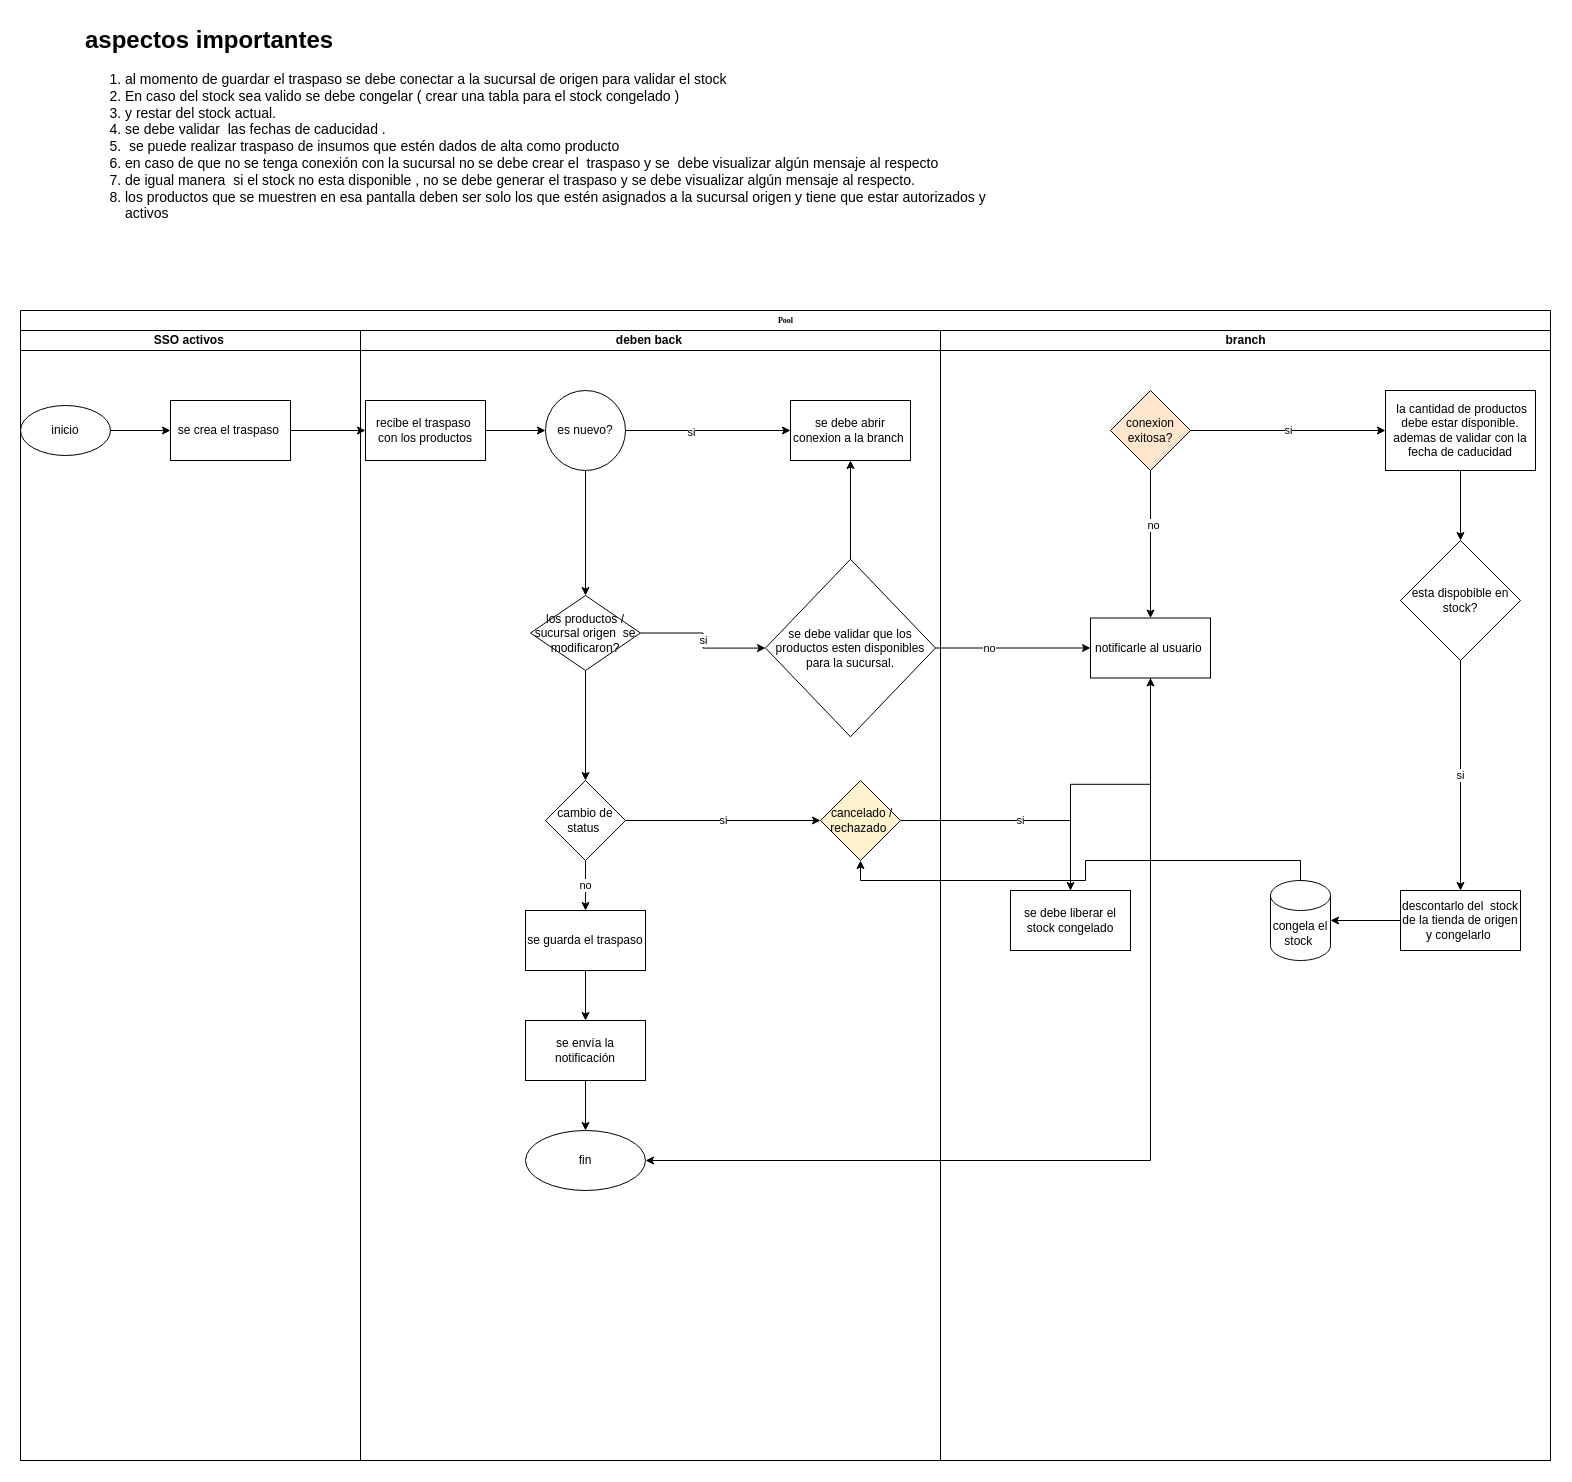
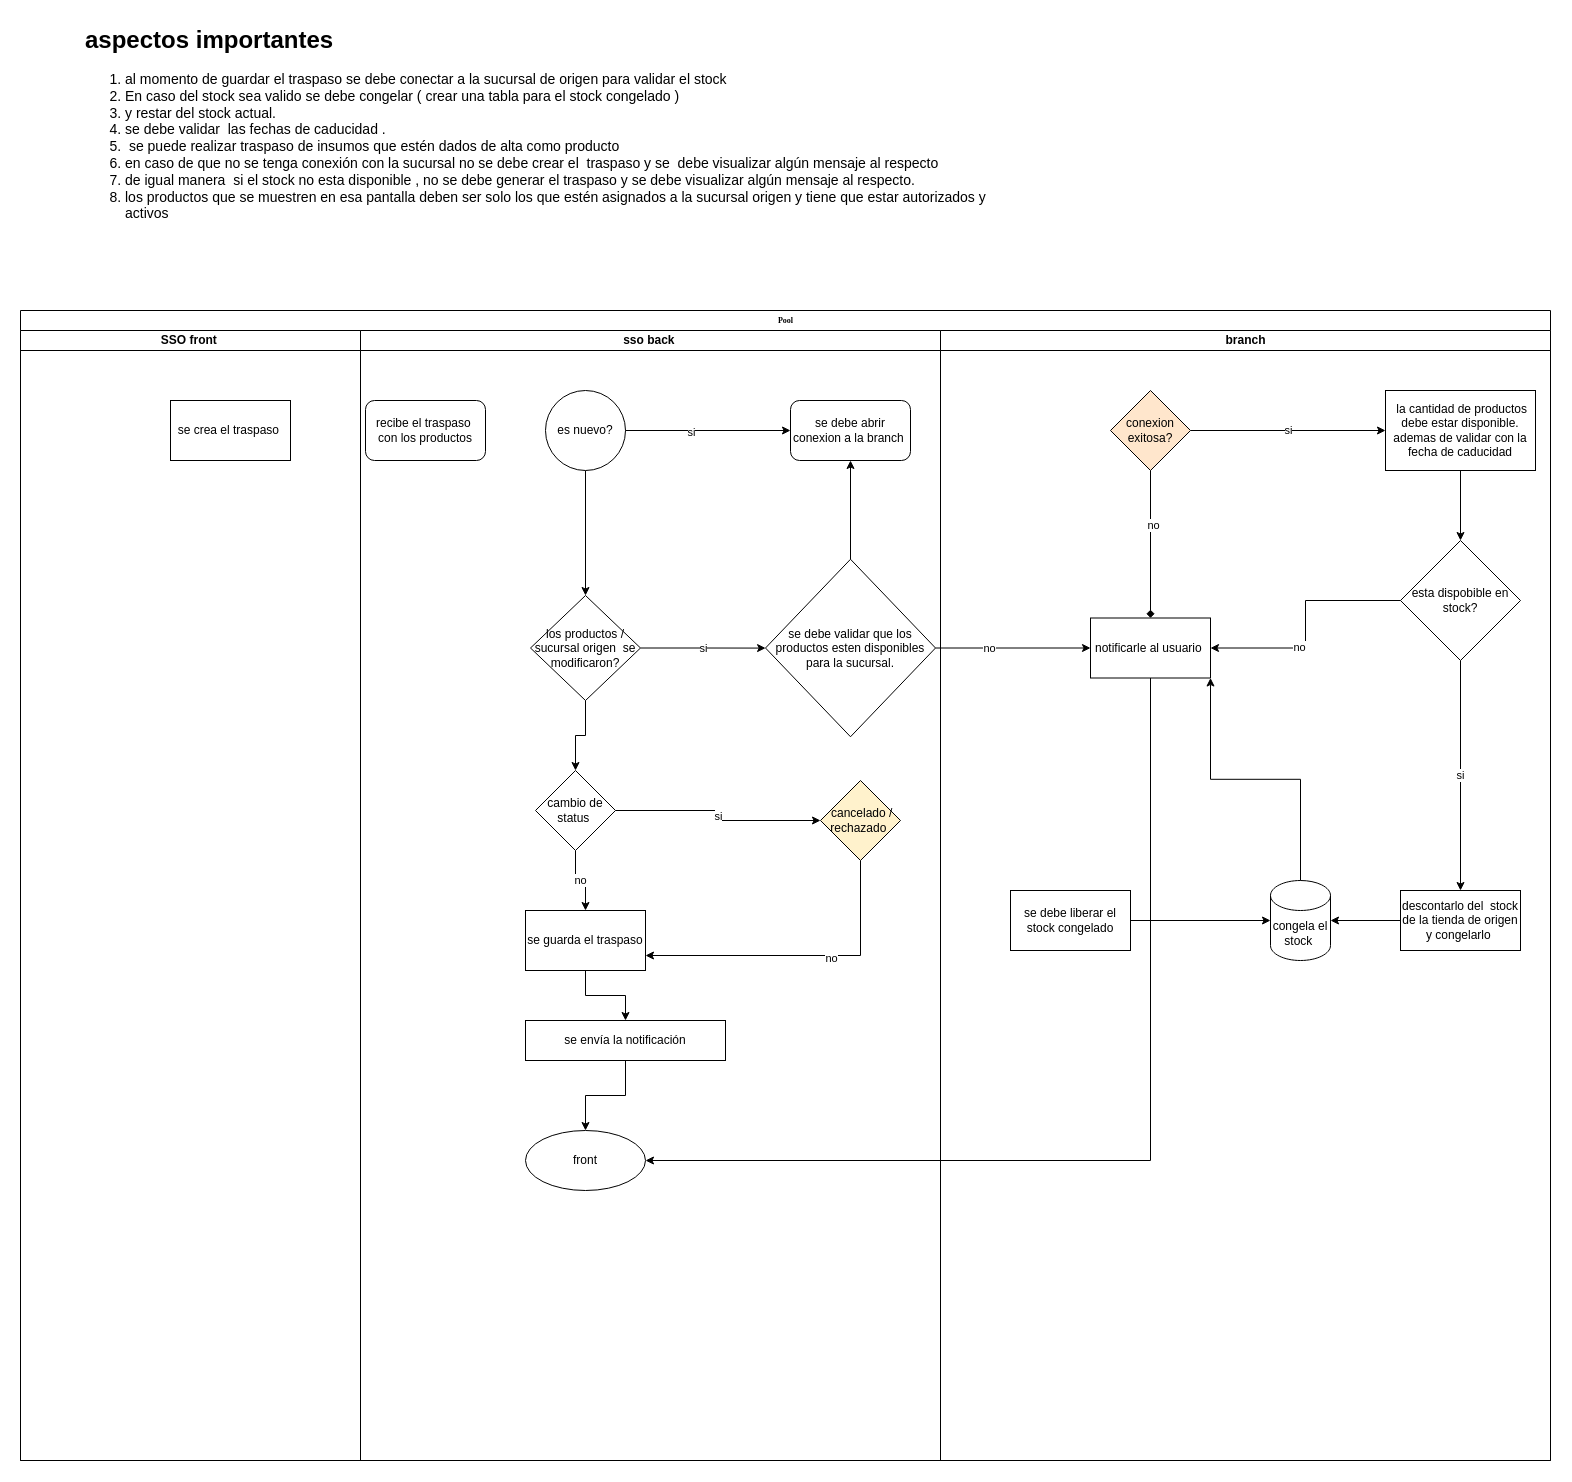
(191, 341) -> (191, 341)
(651, 341) -> (651, 341)
(66, 431) -> none
(137, 431) -> none
(324, 431) -> none
(426, 431) -> (426, 431)
(512, 431) -> none
(851, 431) -> (851, 431)
(1151, 610) -> (1151, 609)
none -> (1306, 621)
(586, 633) -> (586, 648)
(1093, 784) -> (1197, 921)
(586, 821) -> (576, 811)
(985, 821) -> none
(1086, 874) -> (1251, 779)
none -> (793, 956)
(586, 1051) -> (626, 1041)
(586, 1161) -> (586, 1161)
